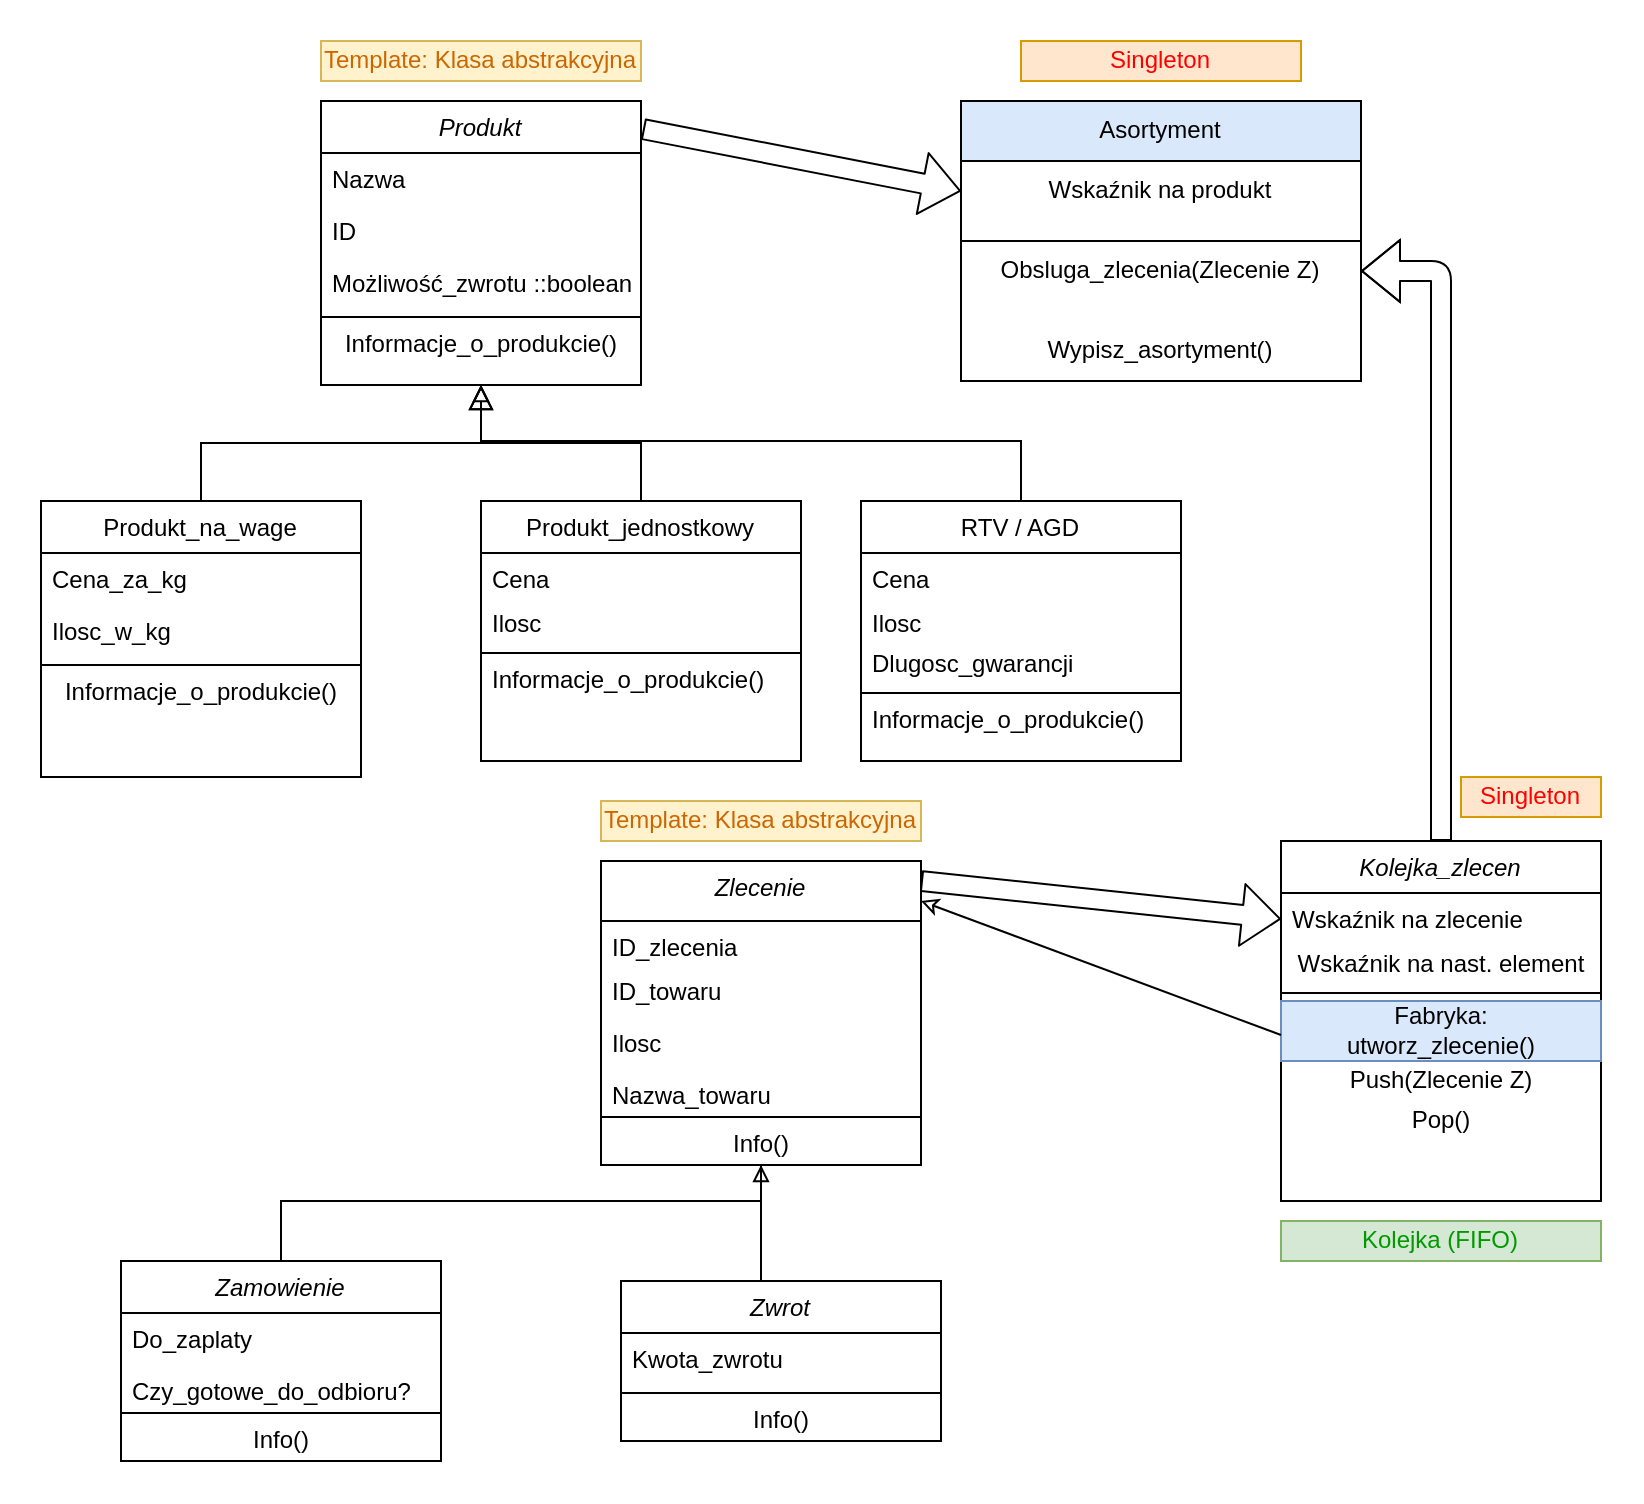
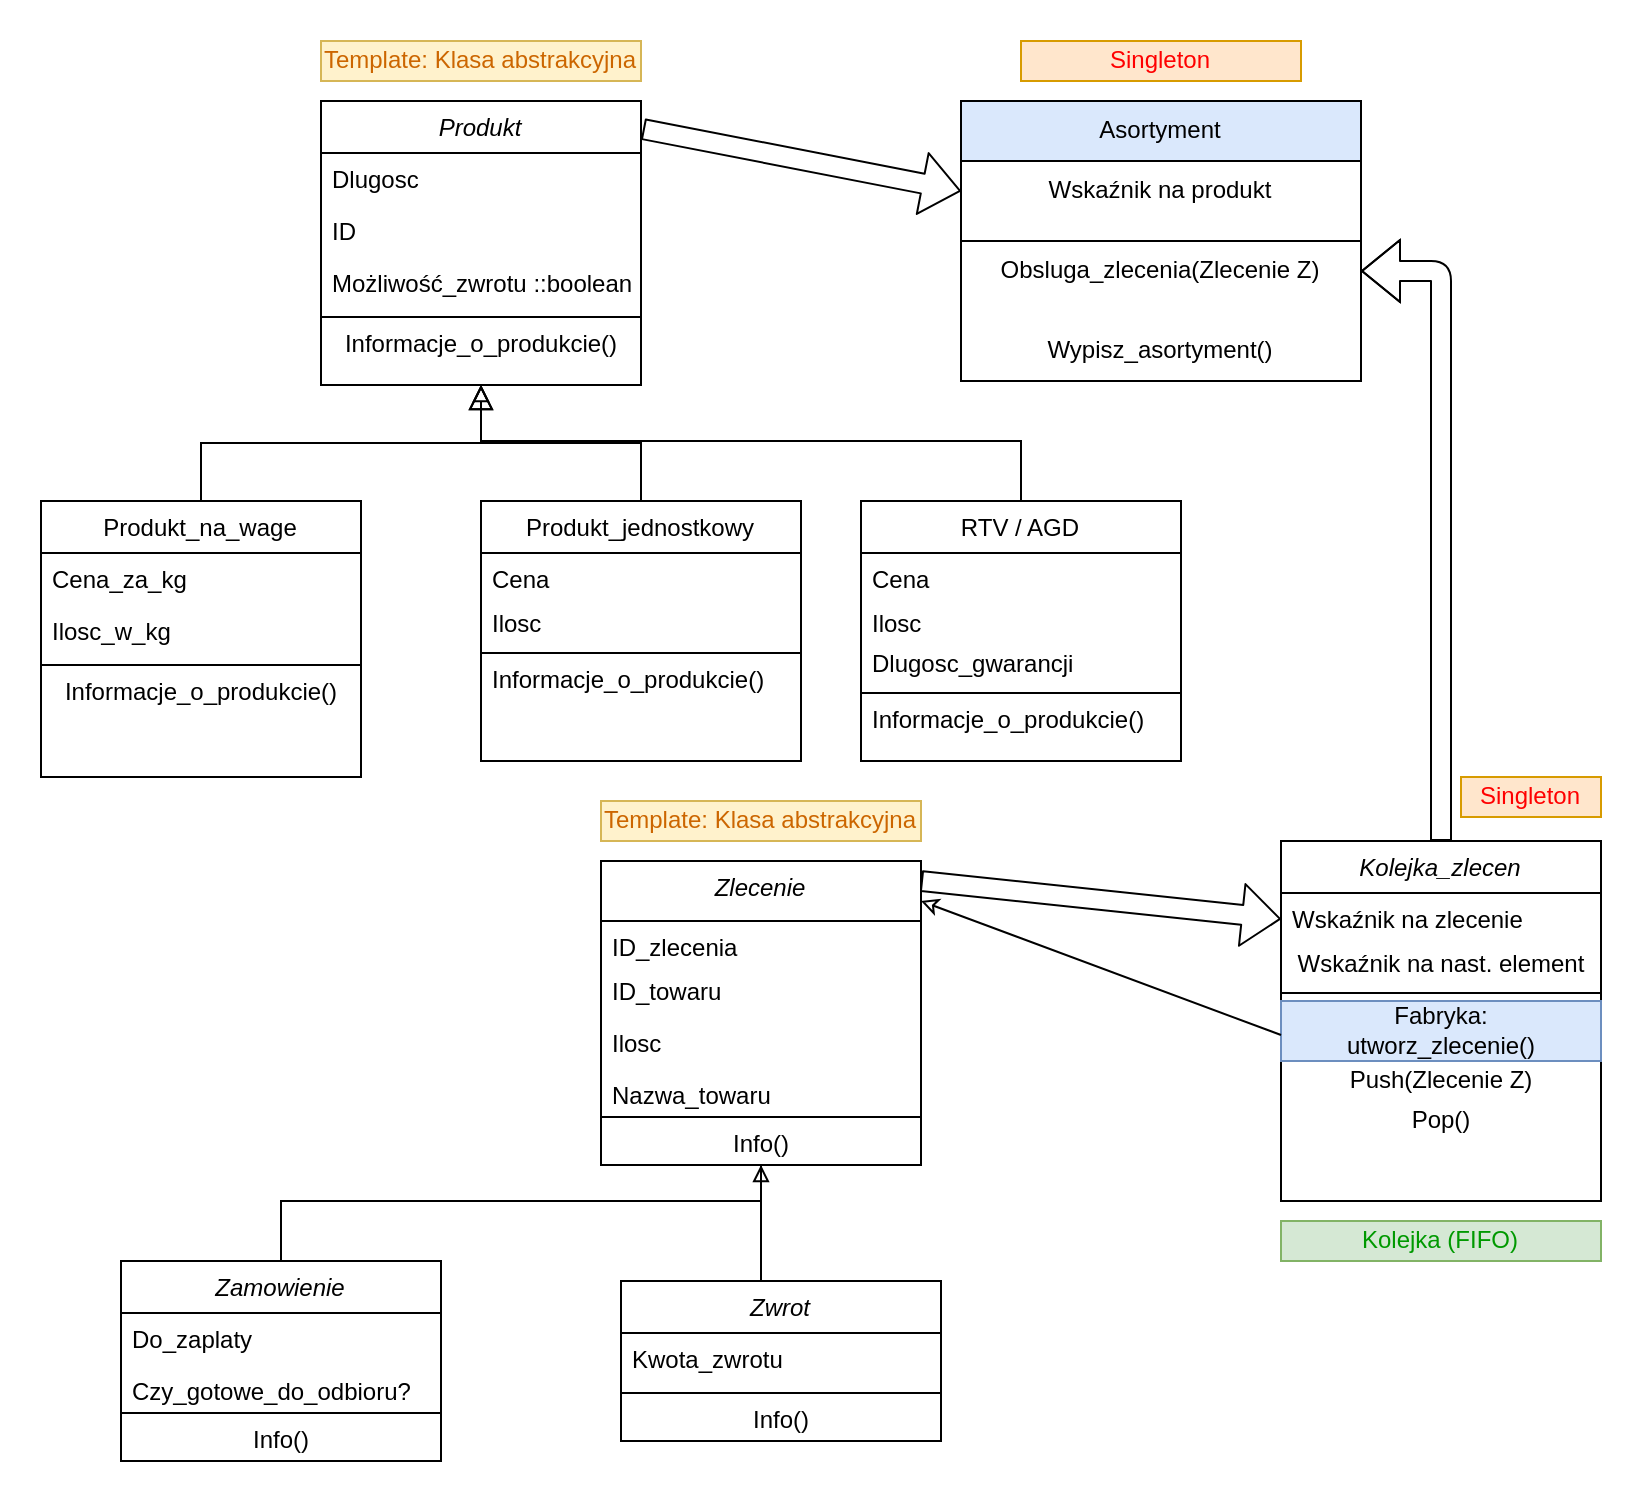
(366, 180) -> (376, 180)
